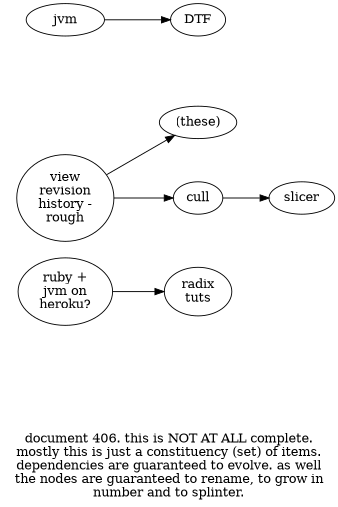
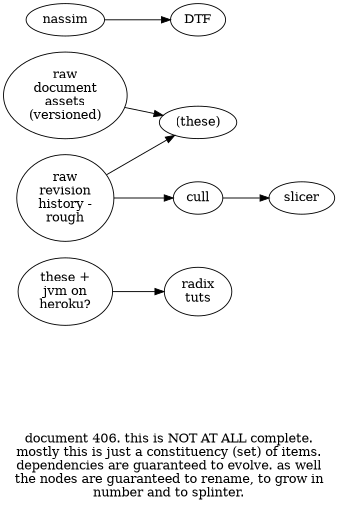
(65, 20) -> (65, 20)
none -> (65, 95)
(65, 198) -> (65, 198)
(65, 292) -> (65, 292)
